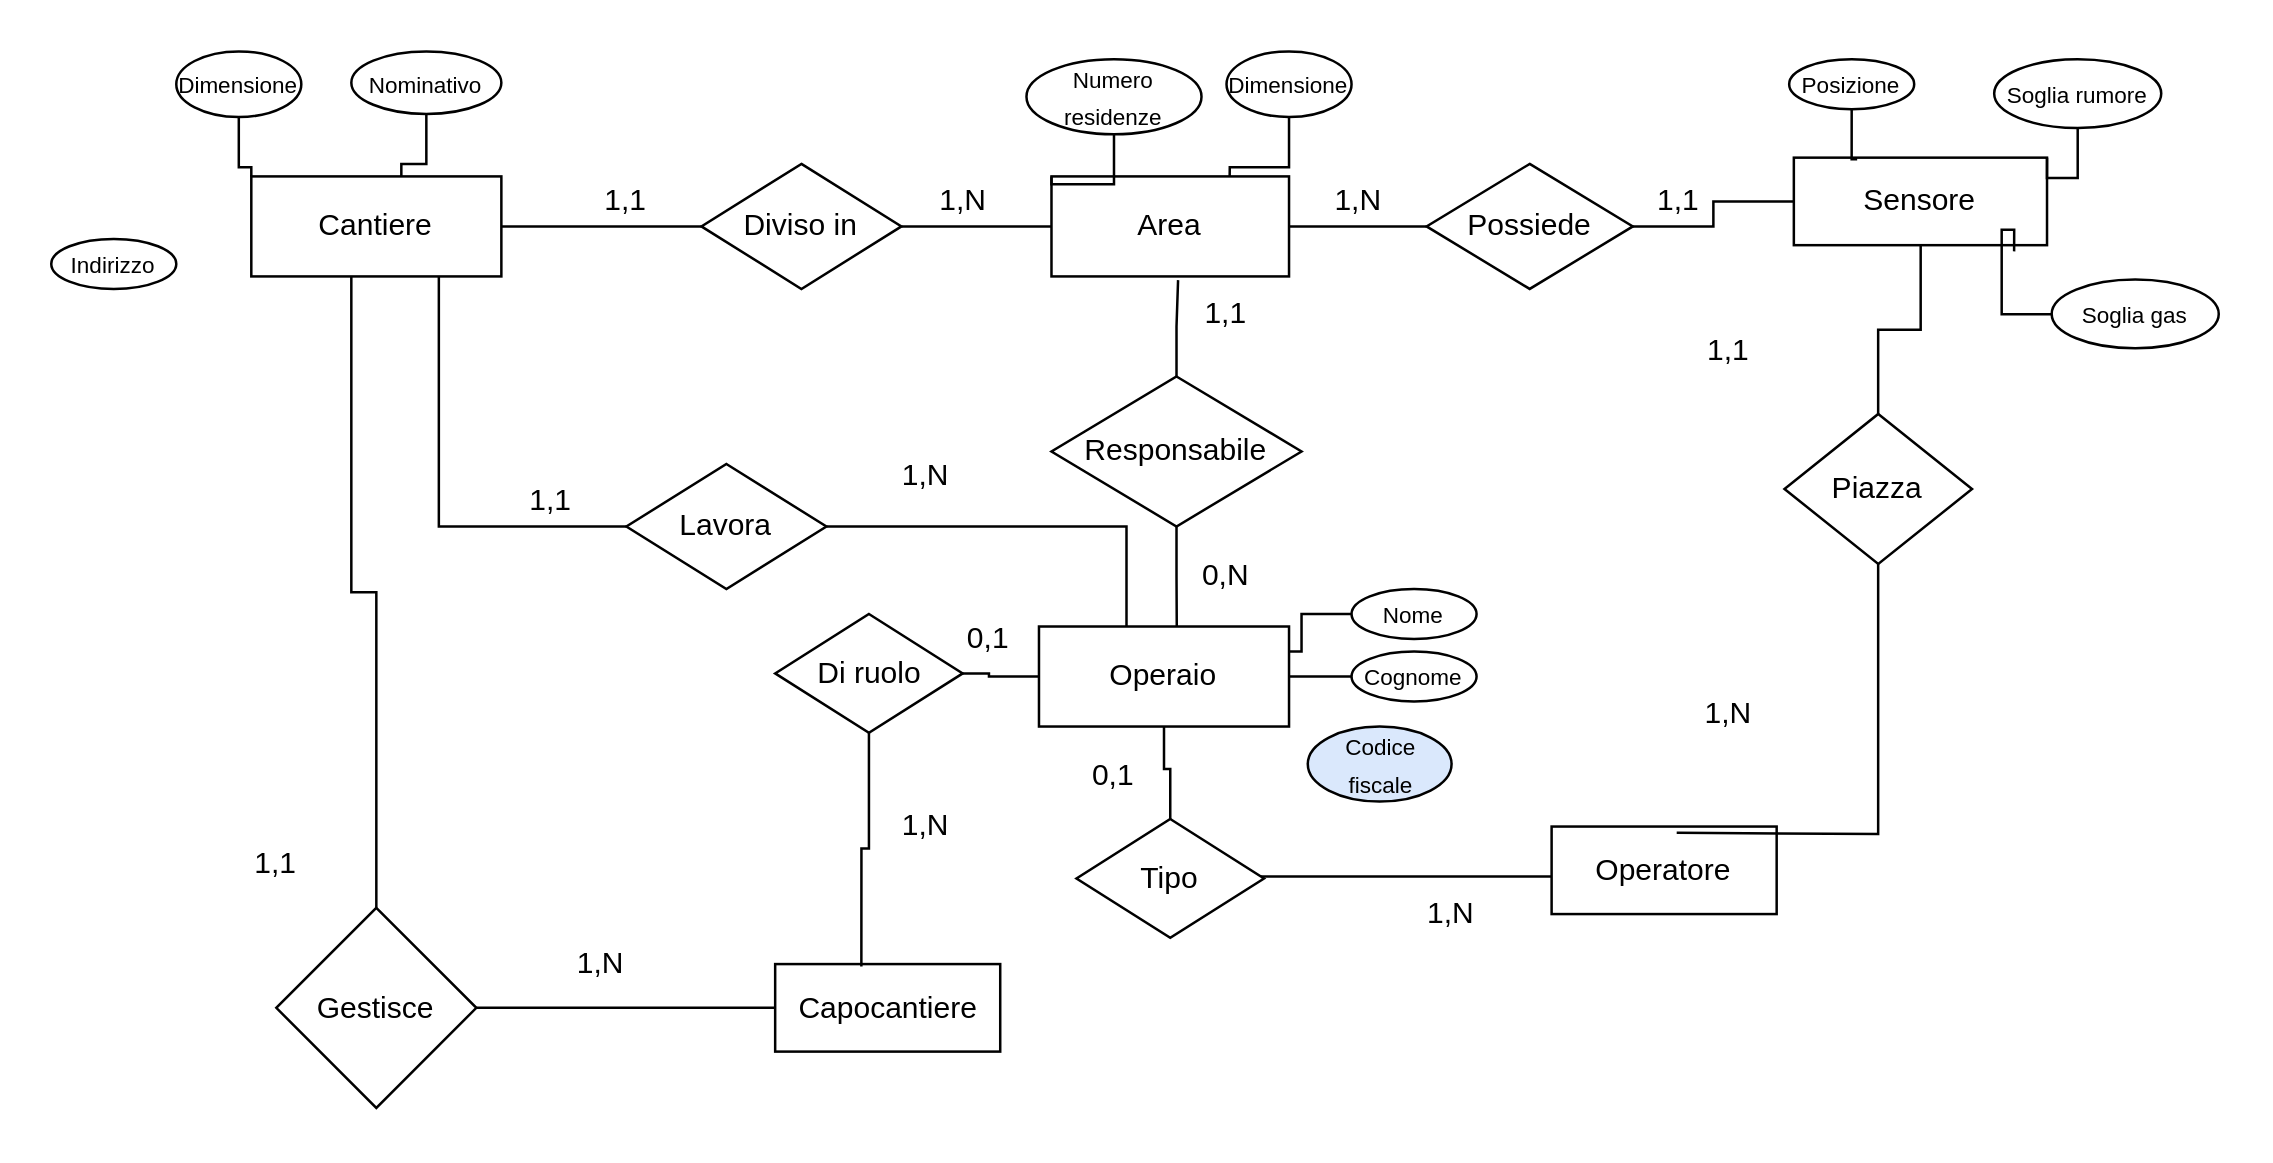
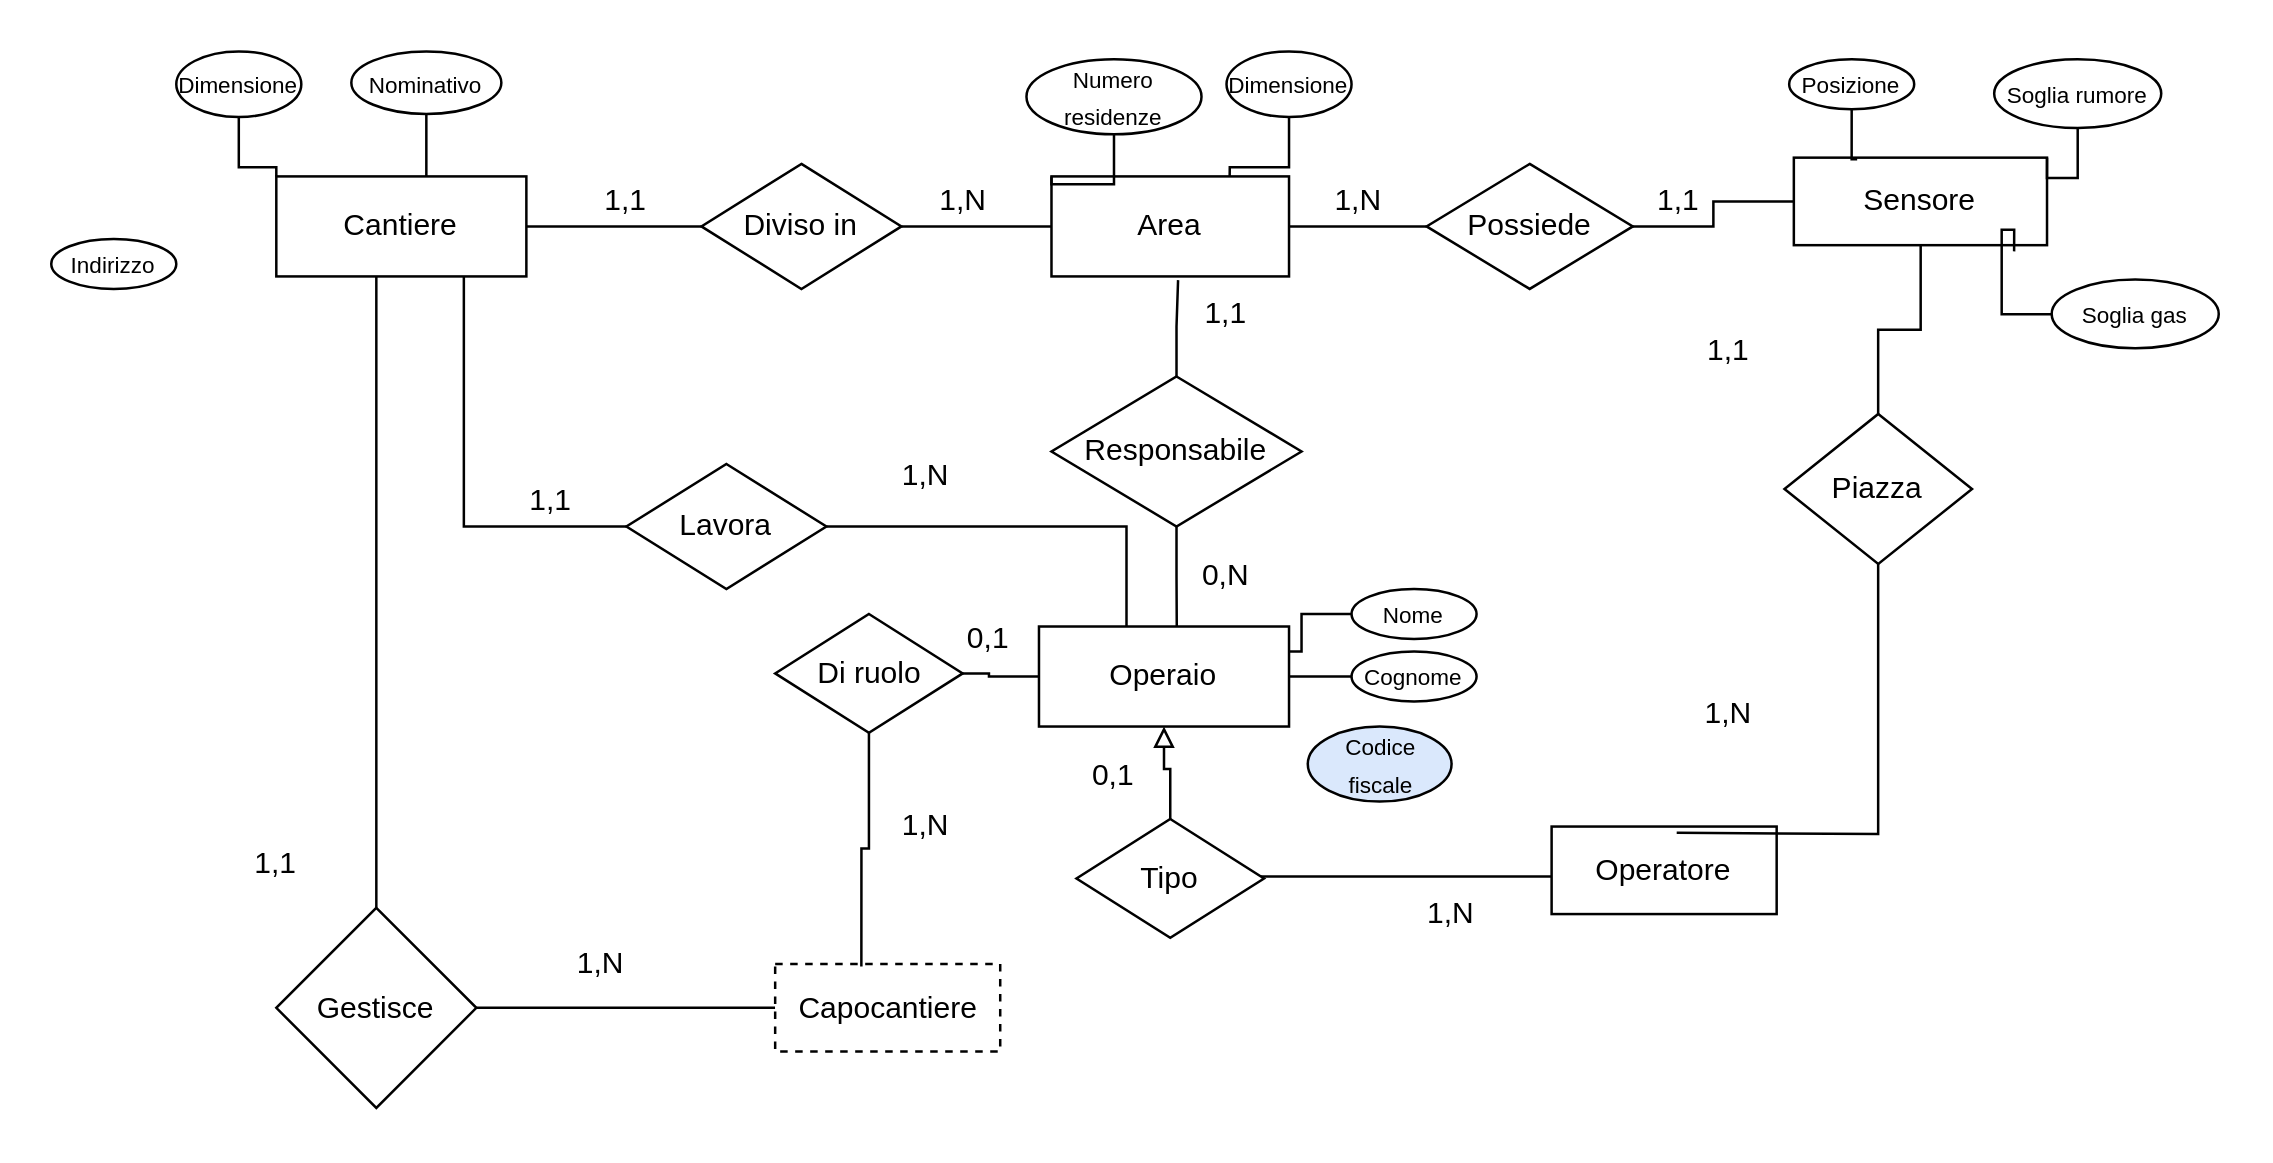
(376, 226) -> (401, 226)
(1164, 738) -> (1164, 748)
(888, 1008) -> (888, 1008)
